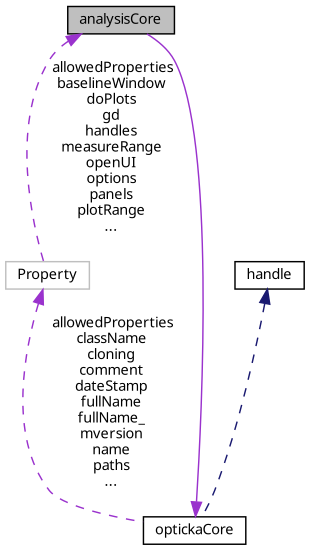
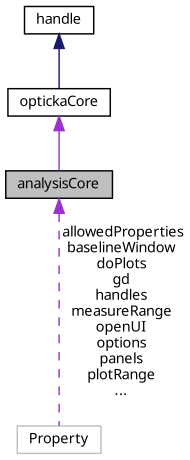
(240, 412) -> (59, 69)
(29, 449) -> none
